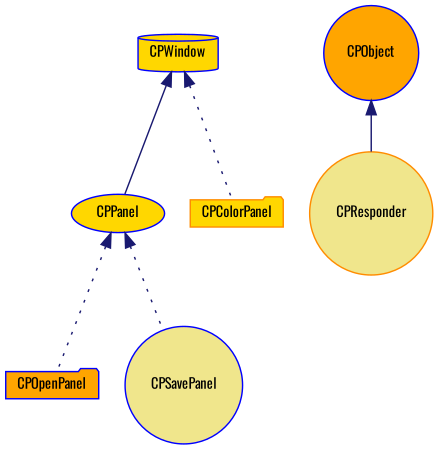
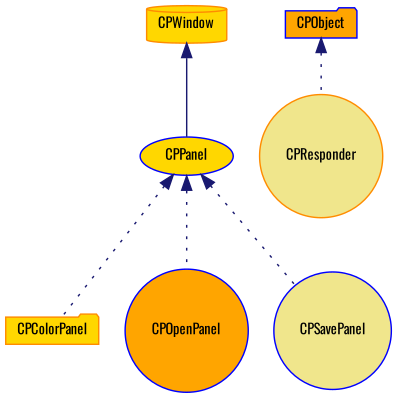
(178, 53) -> (187, 24)
(371, 53) -> (321, 24)
(371, 133) -> (321, 73)
(211, 142) -> (113, 251)
(52, 385) -> (187, 331)
